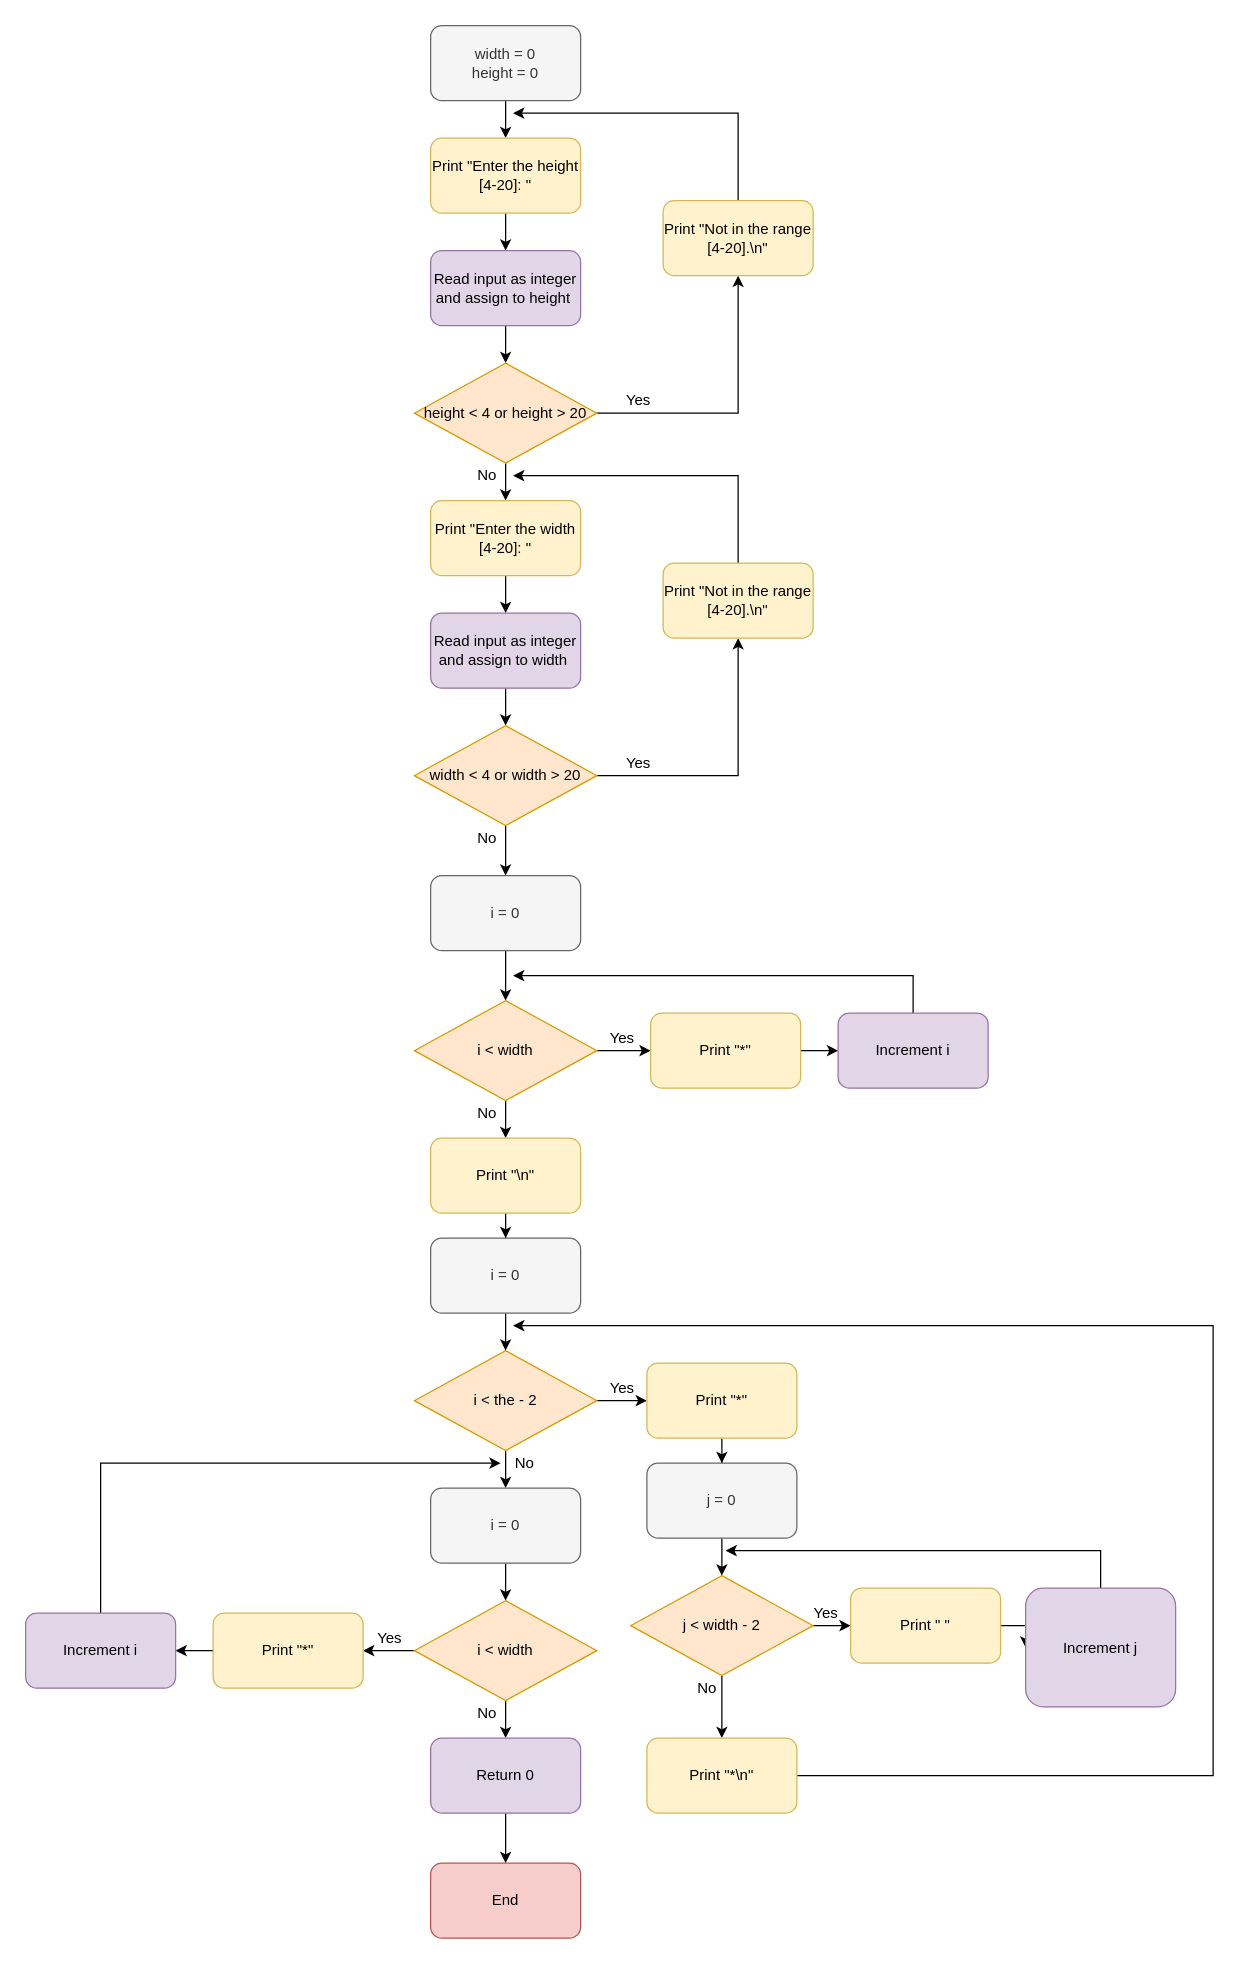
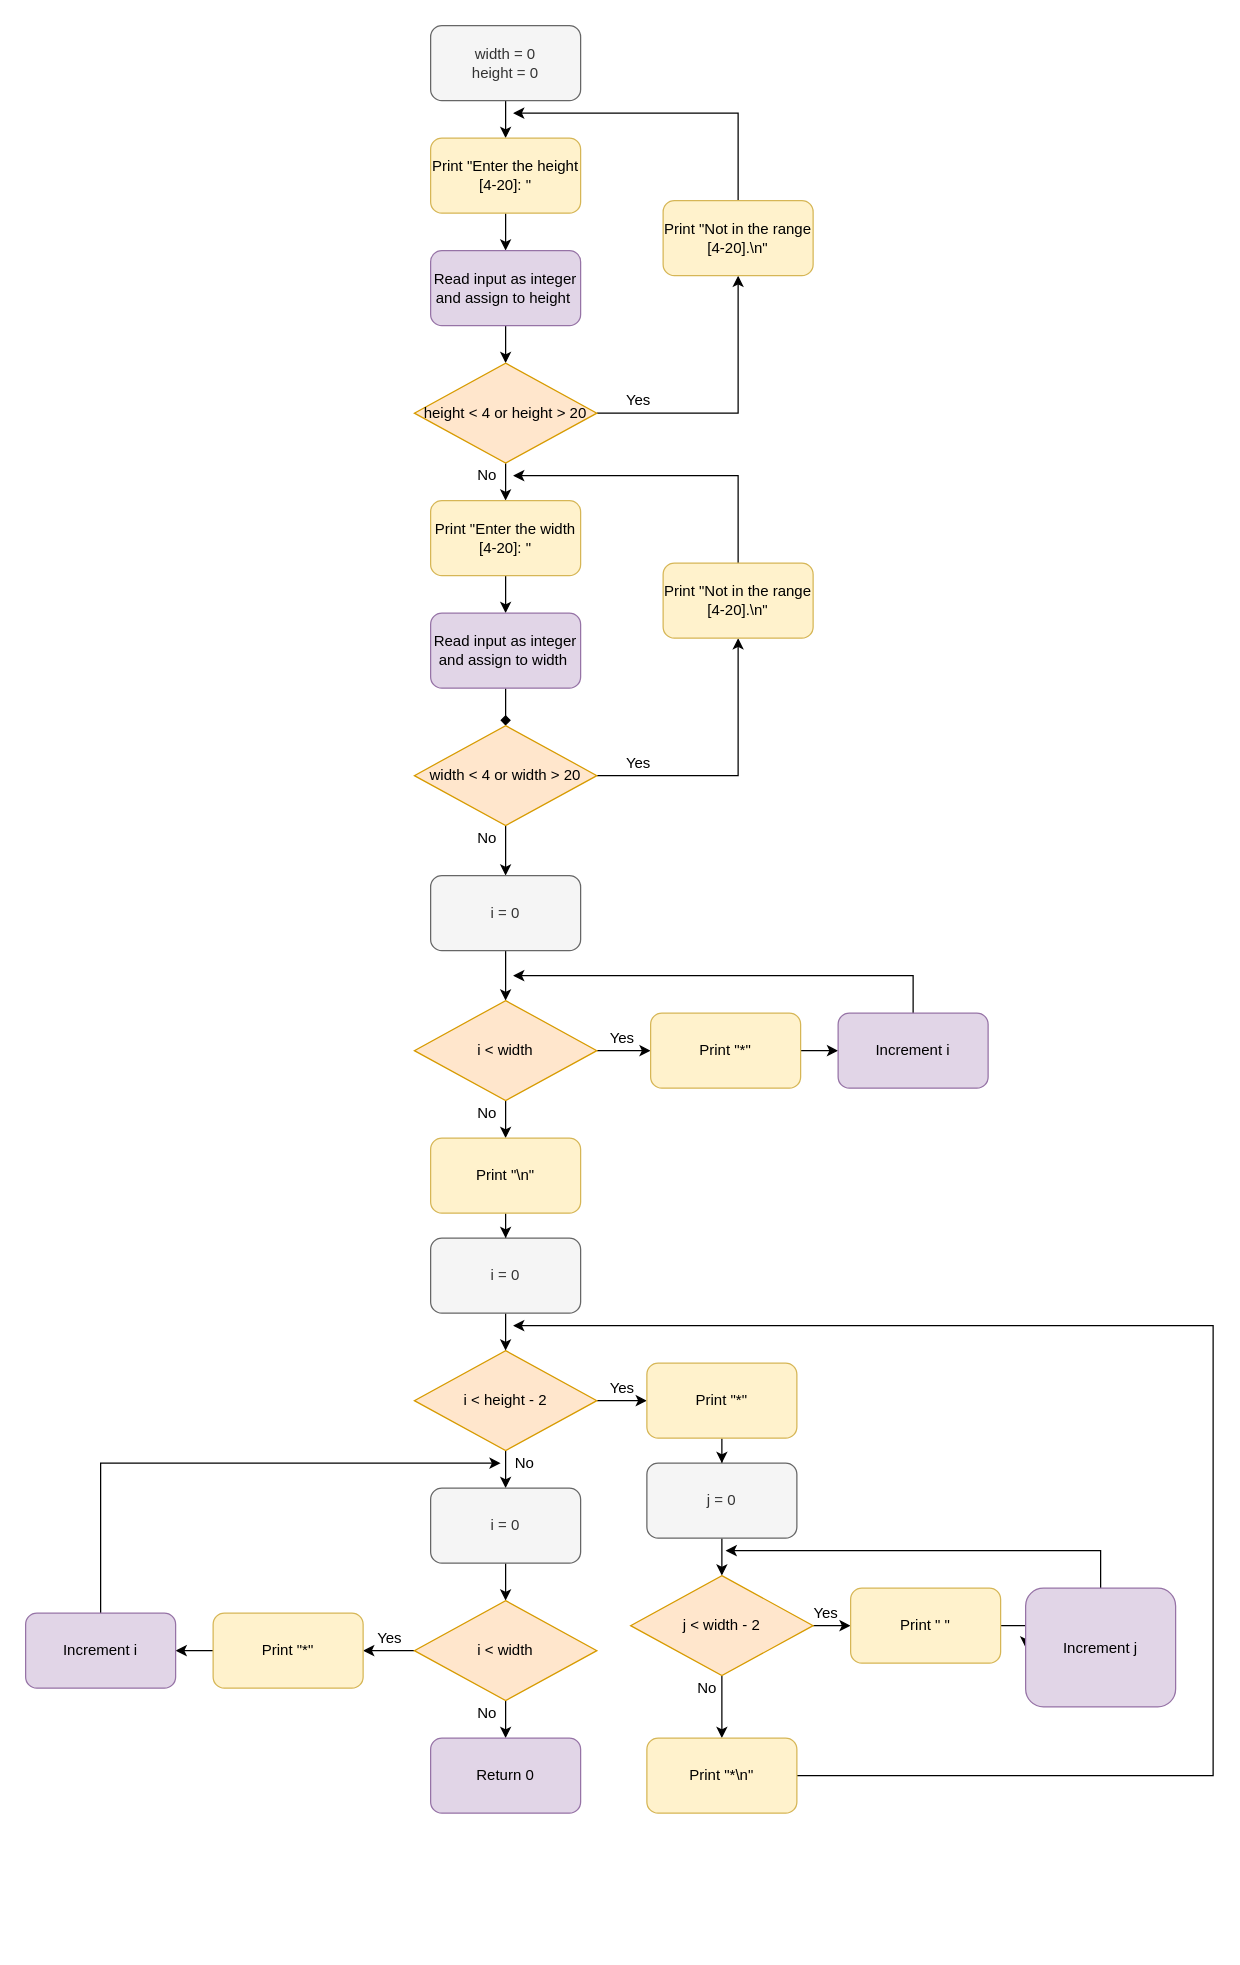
(506, 715) -> (506, 714)
(506, 1401) -> (506, 1401)
(506, 1834) -> none
(506, 1901) -> none
